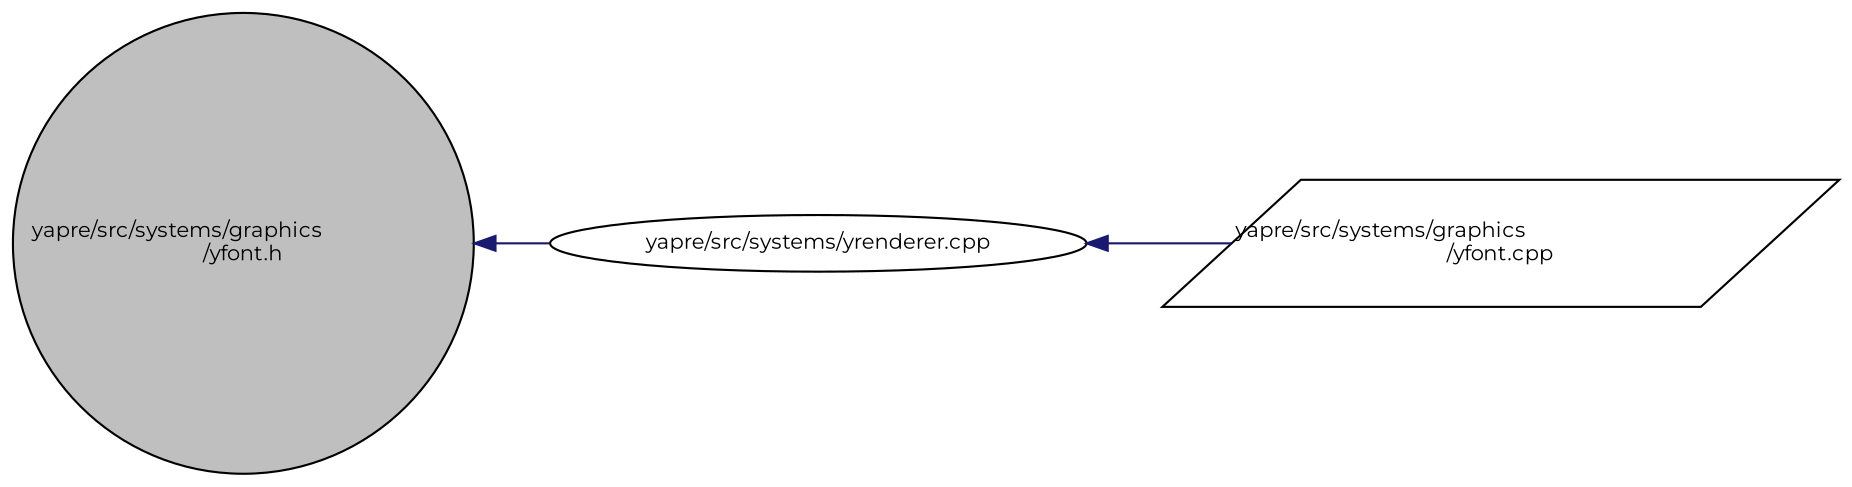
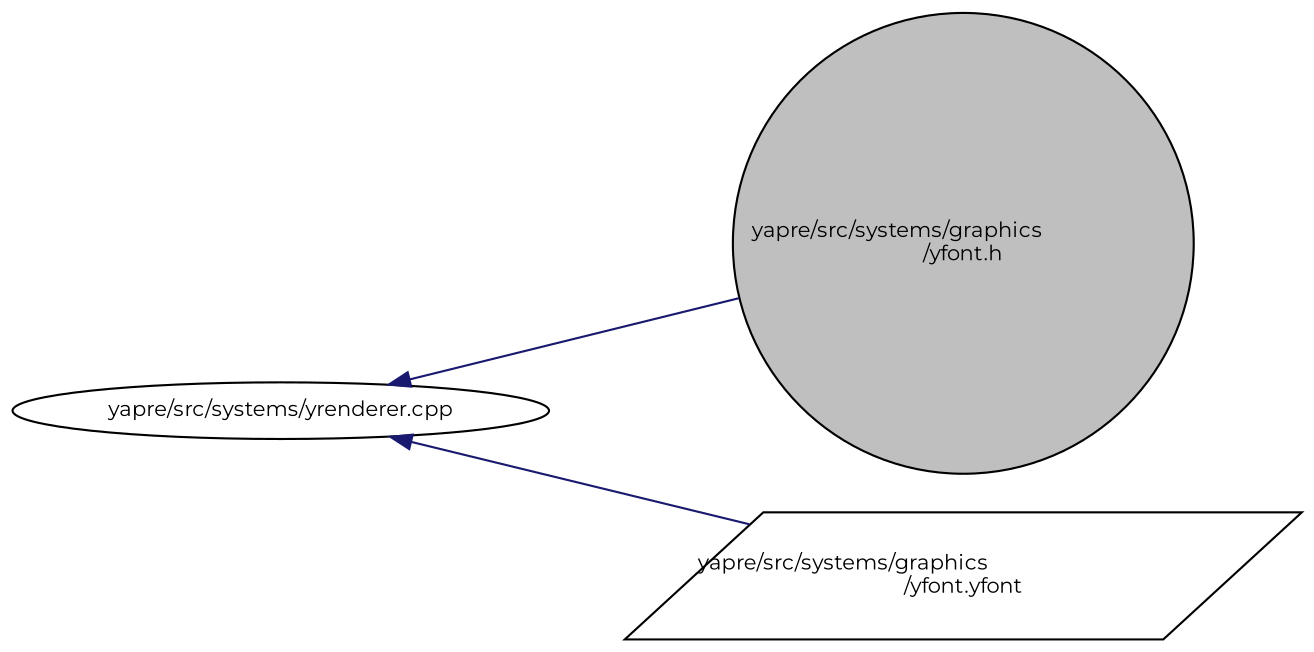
(523, 243) -> (574, 339)
(1501, 243) -> (963, 576)
